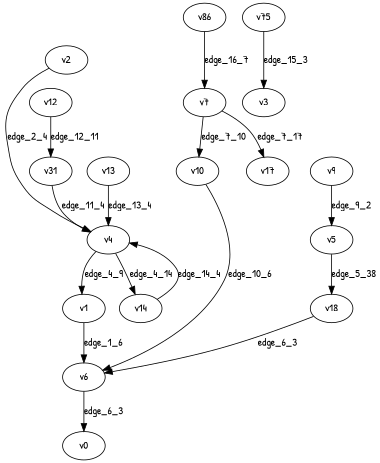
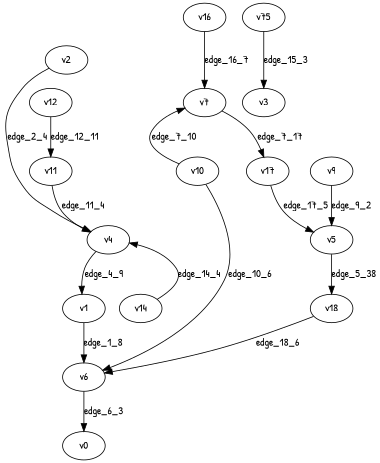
(205, 17) -> (205, 17)
(201, 133) -> (150, 138)
(51, 171) -> (51, 171)
(108, 171) -> none
none -> (283, 211)
(124, 270) -> none
(103, 343) -> (103, 343)
(278, 343) -> (278, 343)
